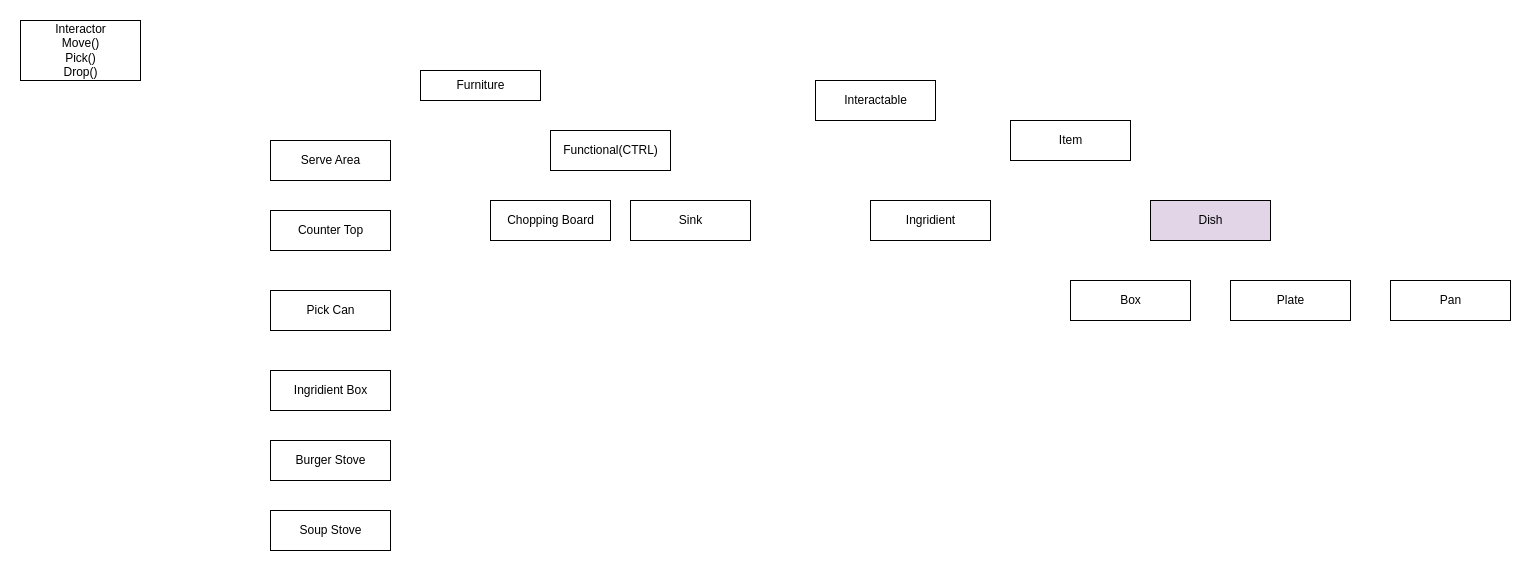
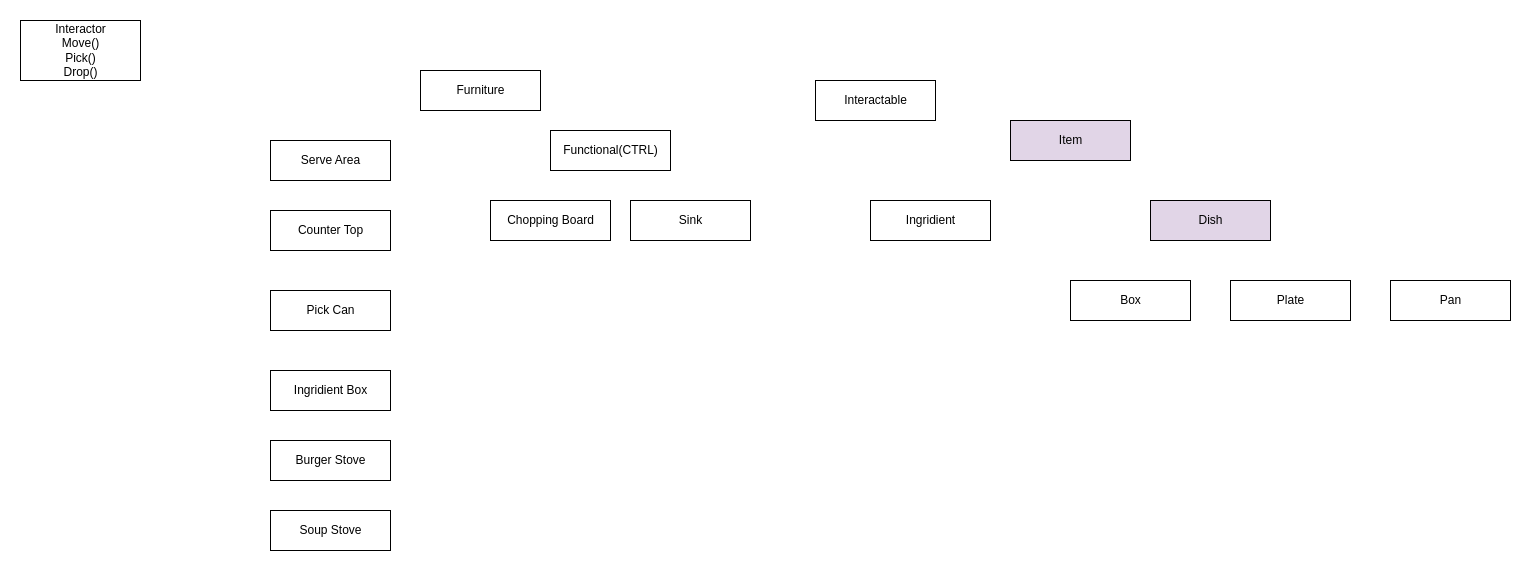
(481, 86) -> (481, 91)
(1071, 141) -> (1071, 141)
